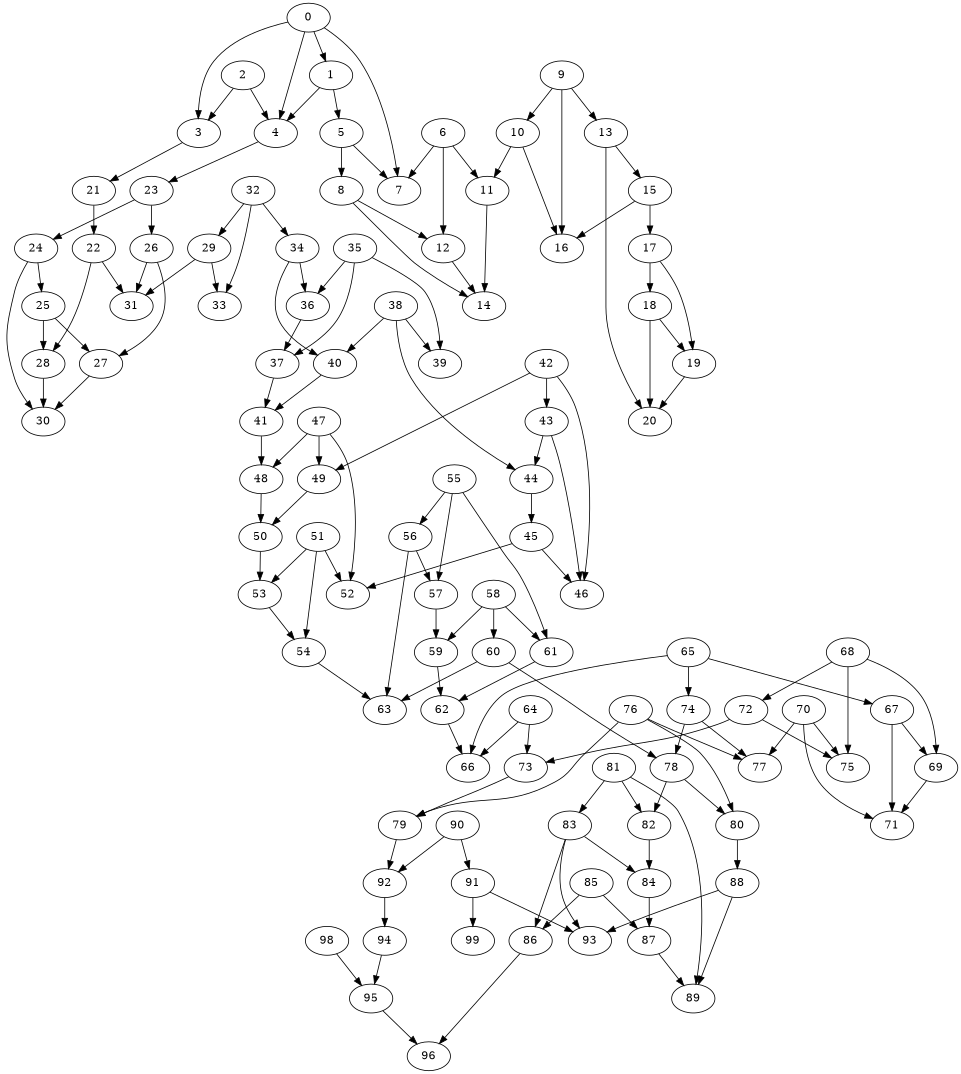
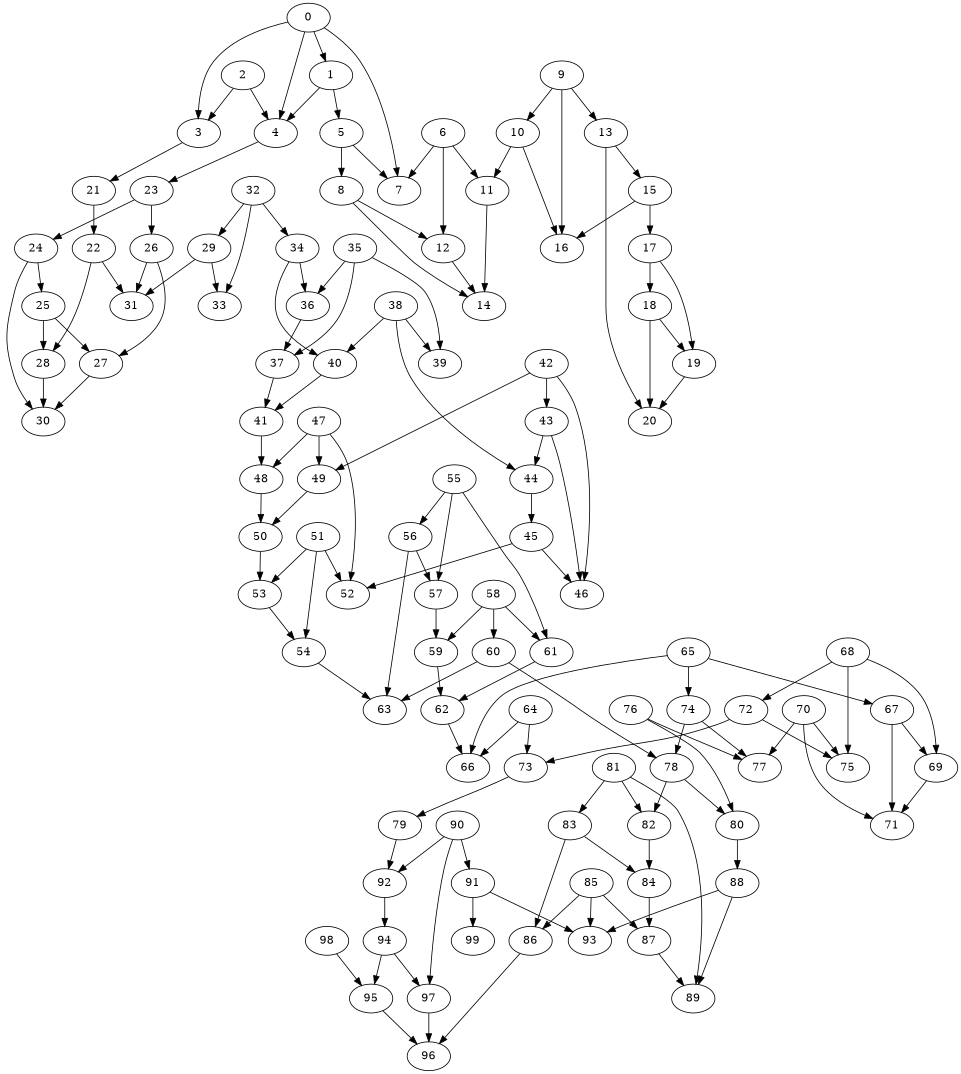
(533, 792) -> none
(560, 882) -> (591, 908)
none -> (429, 999)
